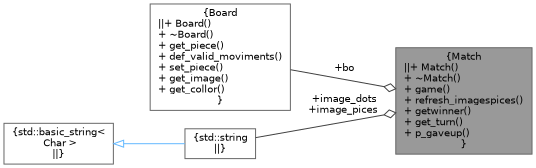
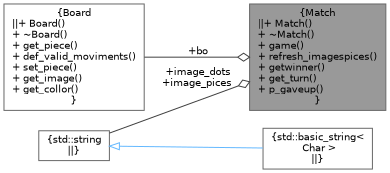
(154, 144) -> (191, 147)
